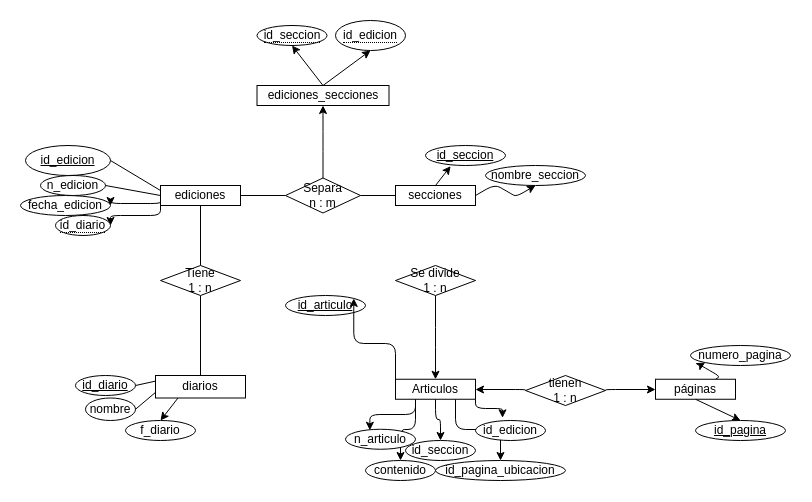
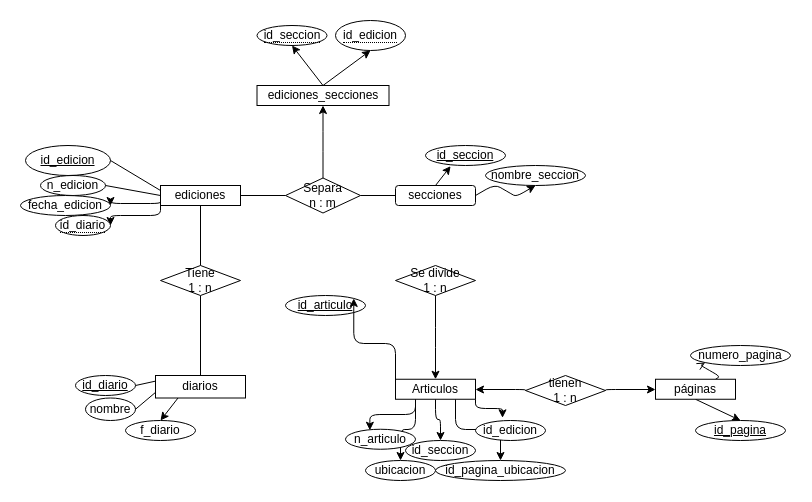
(436, 196) -> (436, 196)
(701, 366) -> (701, 365)
(401, 471) -> (401, 471)
